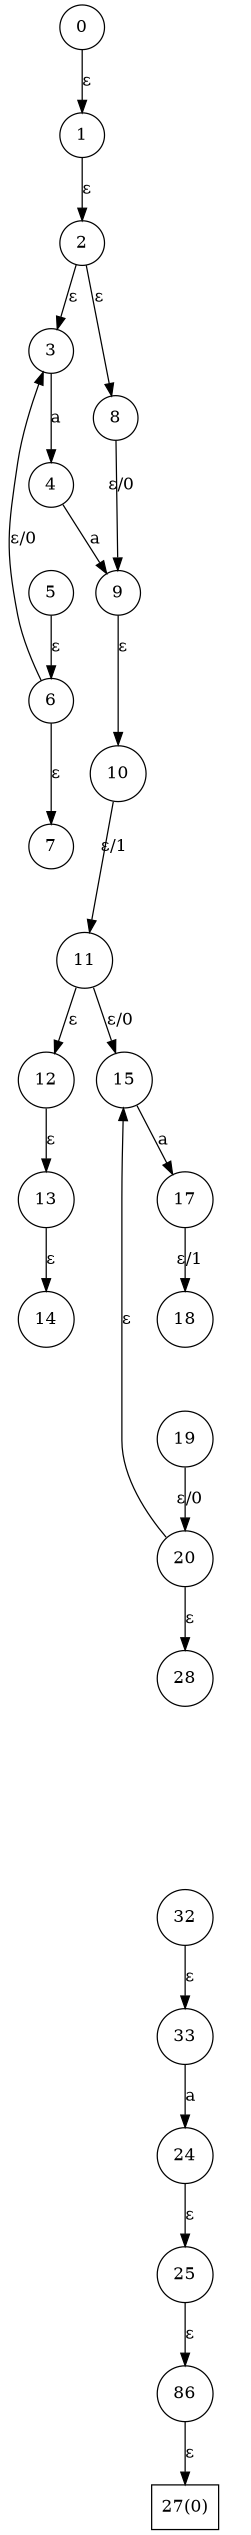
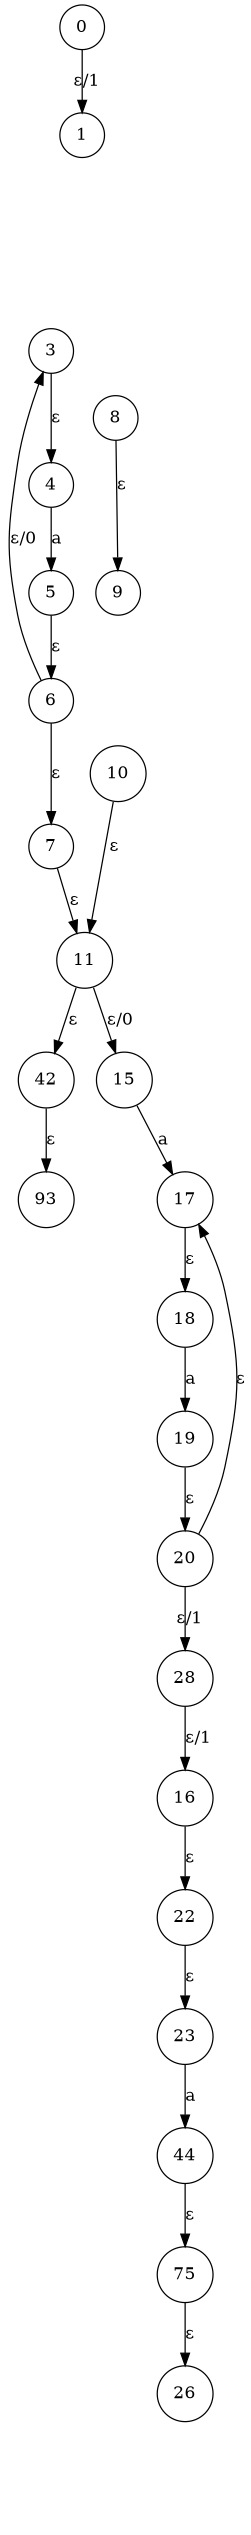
(87, 81) -> (87, 81)
(82, 243) -> none
(56, 418) -> (56, 418)
(122, 485) -> (122, 485)
(81, 534) -> (51, 533)
(118, 674) -> none
(114, 846) -> (114, 846)
none -> (65, 894)
(46, 1080) -> (46, 1080)
(46, 1200) -> (46, 1200)
(190, 1260) -> (190, 1260)
(46, 1319) -> none
(122, 1335) -> (237, 1385)
none -> (185, 1373)
(190, 1499) -> (190, 1499)
(190, 1619) -> (190, 1619)
none -> (185, 1798)
(185, 1917) -> (185, 1917)
(185, 2037) -> (185, 2037)
(185, 2156) -> (185, 2156)
(185, 2275) -> (185, 2275)
(185, 2394) -> (185, 2394)
(185, 2507) -> none
